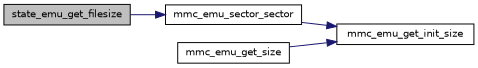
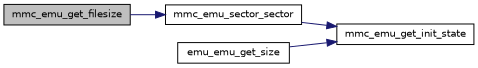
(67, 15) -> (67, 15)
(405, 34) -> (405, 34)
(234, 53) -> (234, 53)
